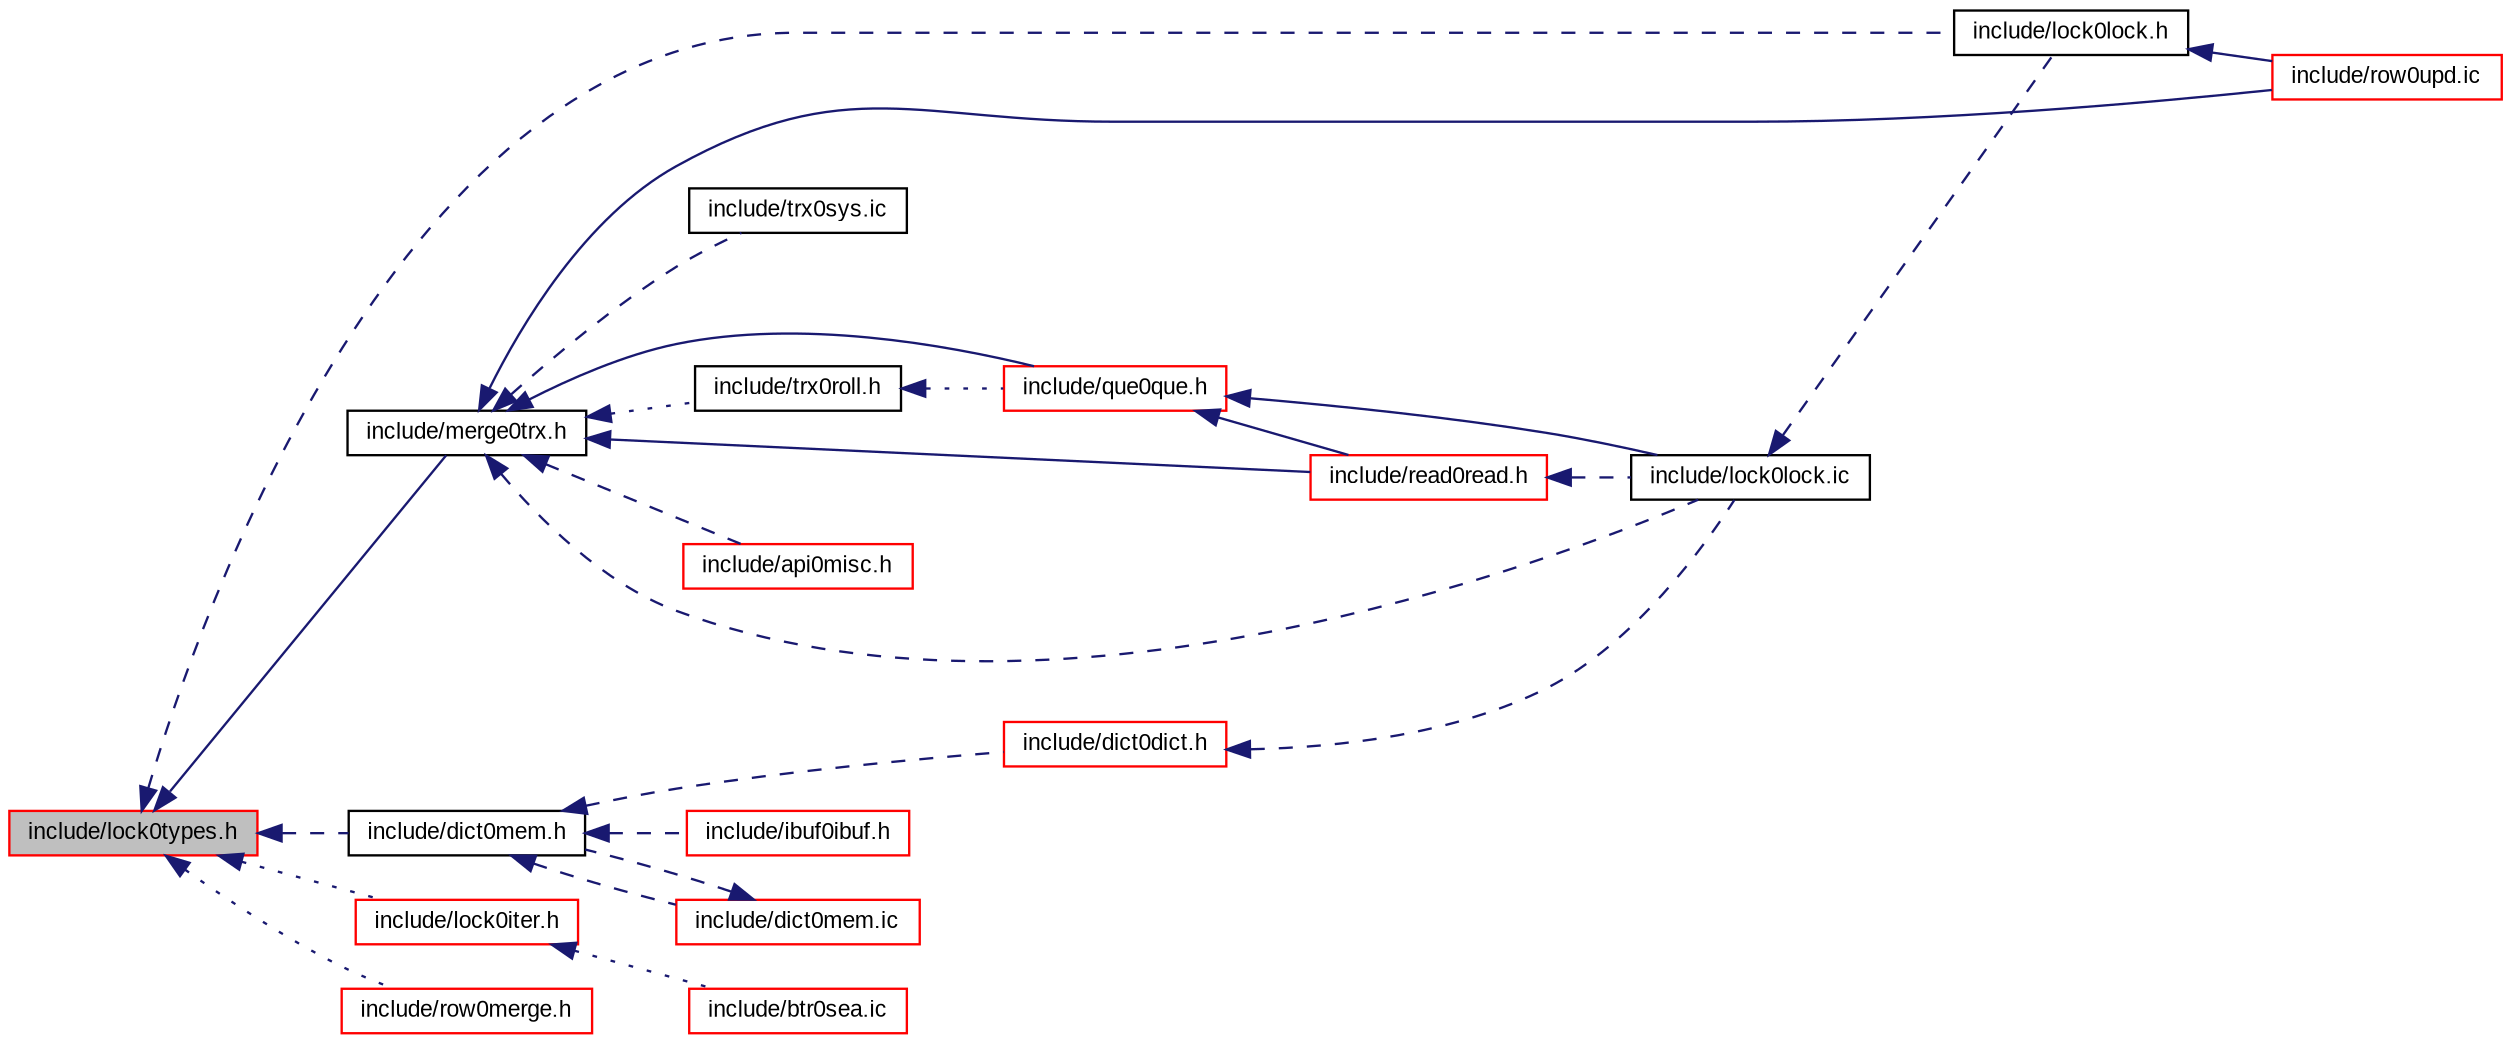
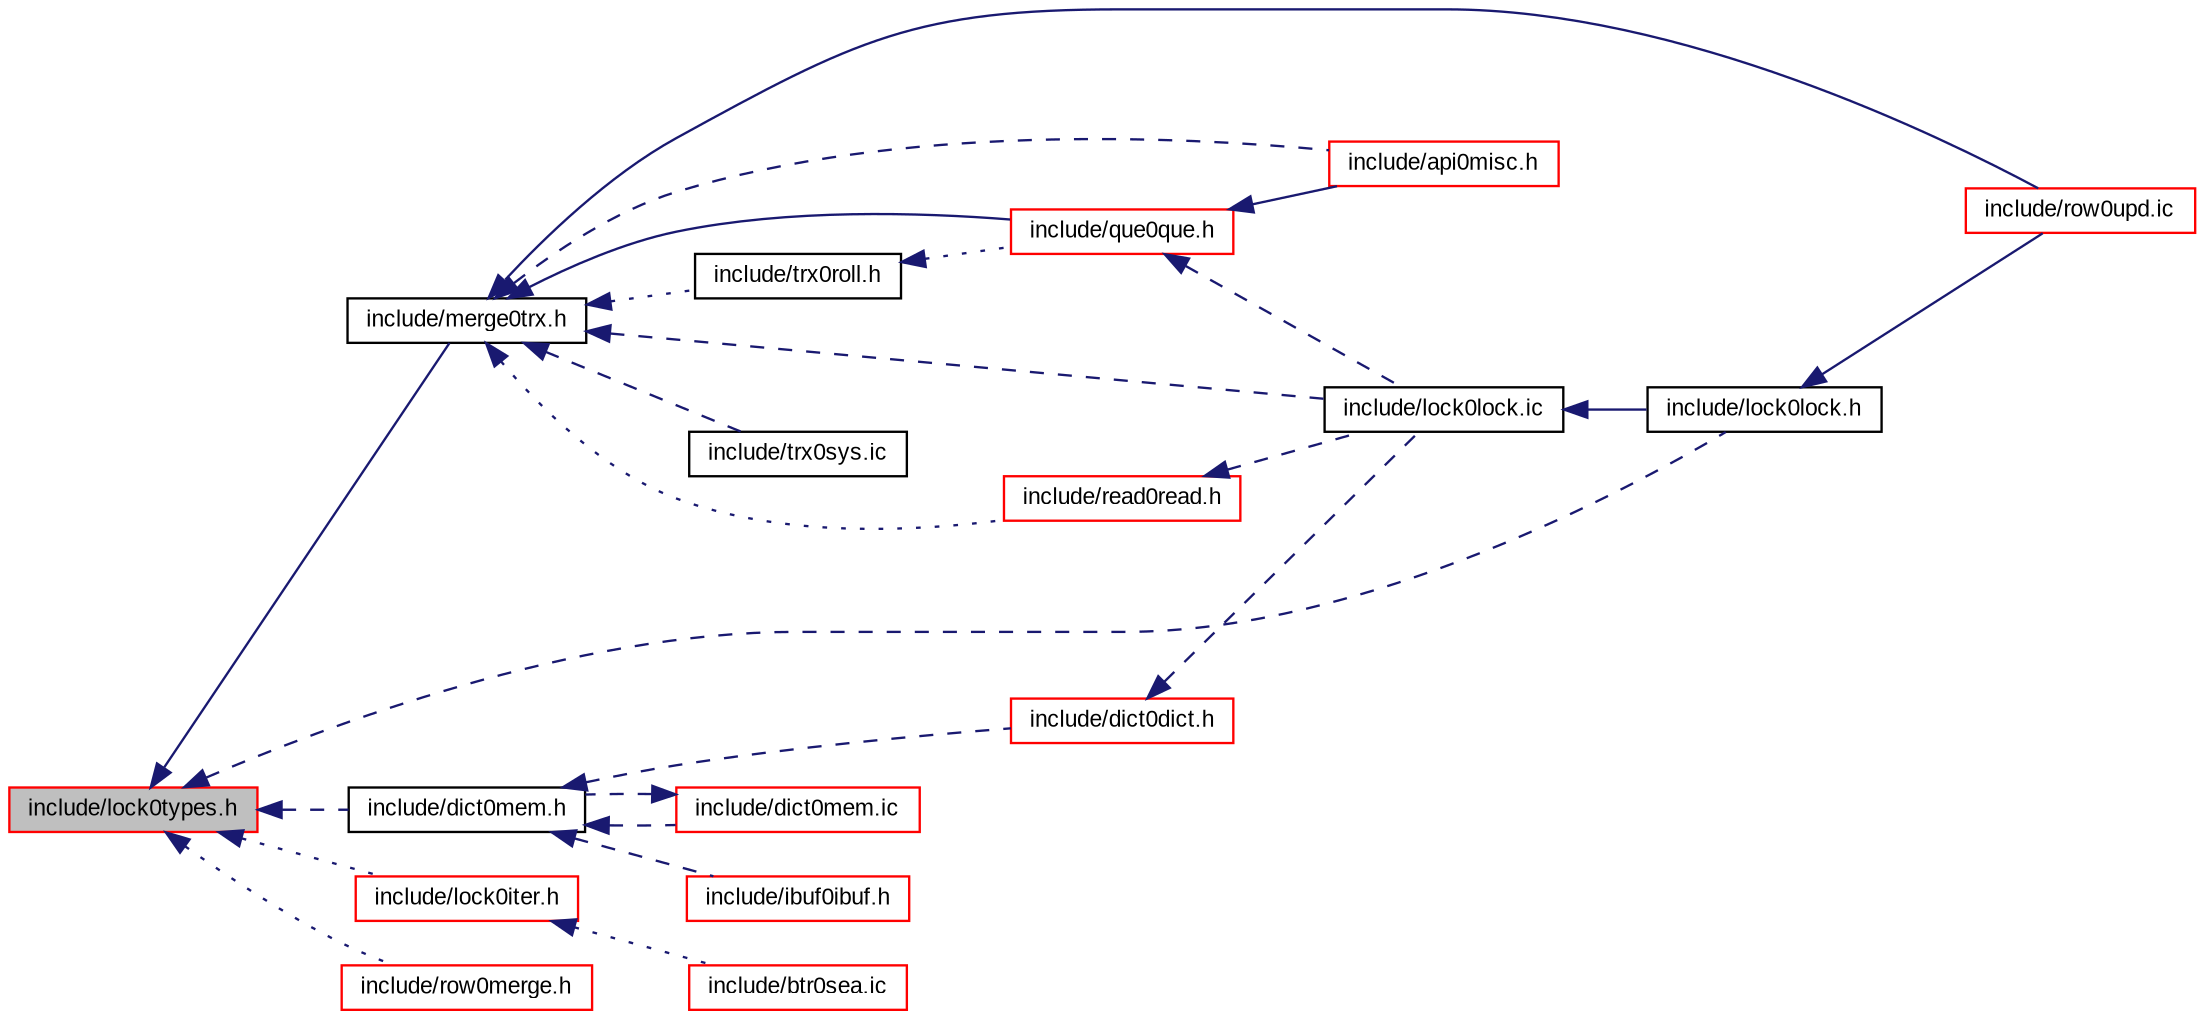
(1918, 246) -> (1617, 410)
(1455, 420) -> (1294, 327)
(1283, 436) -> (1295, 195)
(960, 456) -> (727, 513)
